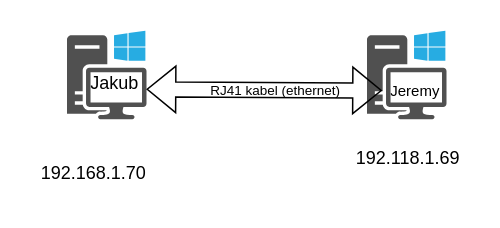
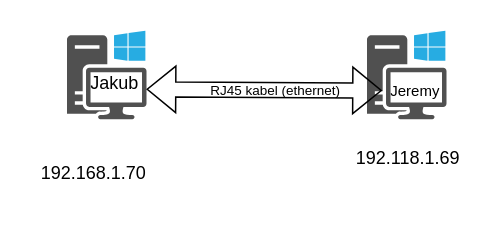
(285, 91) -> (285, 91)
